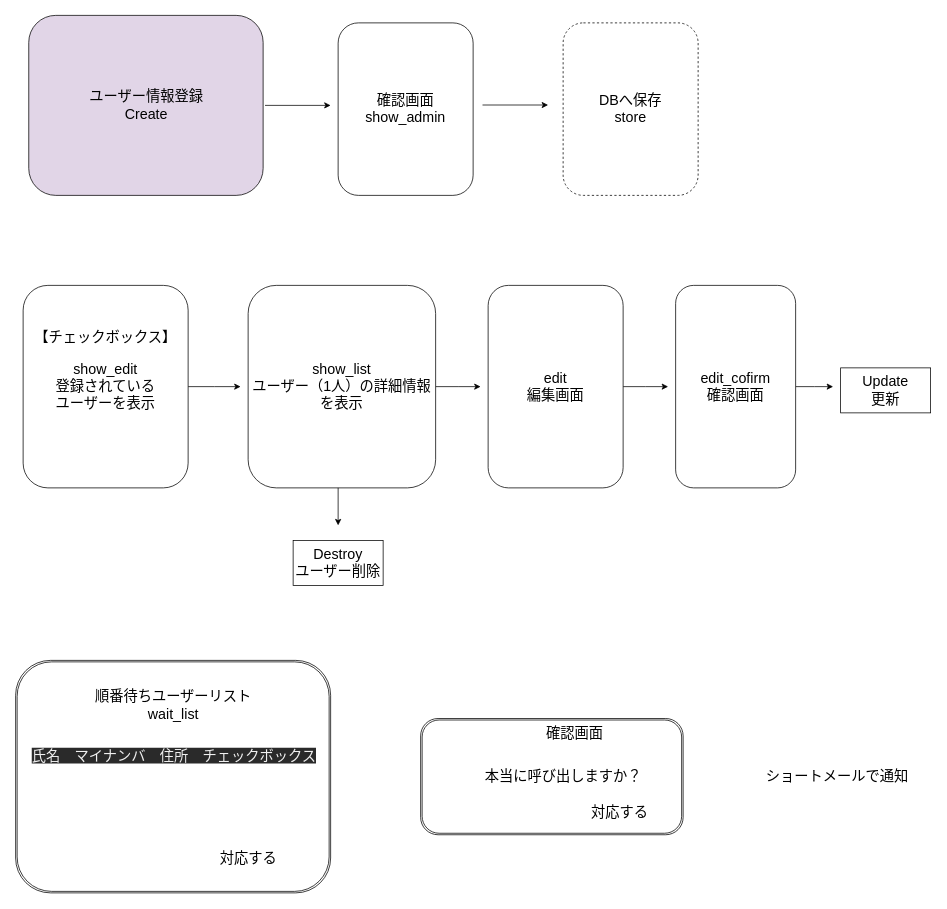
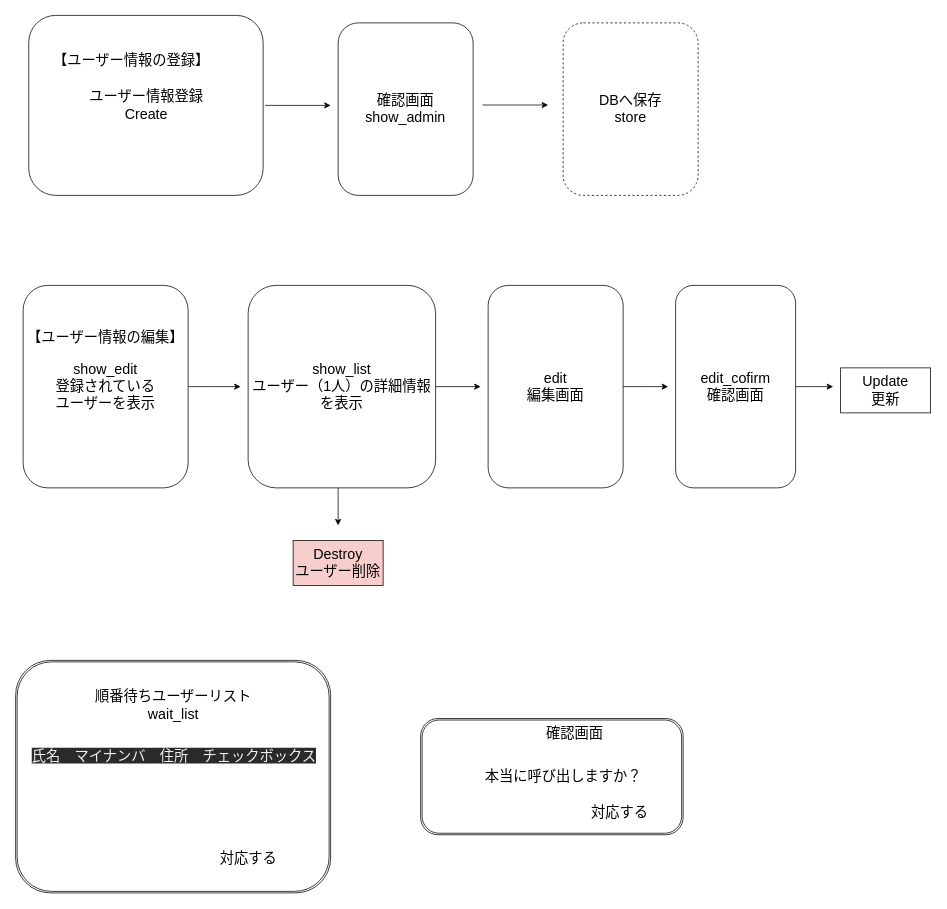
none -> (131, 60)
(146, 105) -> (146, 105)
(105, 338) -> (105, 338)
(338, 563) -> (338, 563)
(837, 777) -> none
